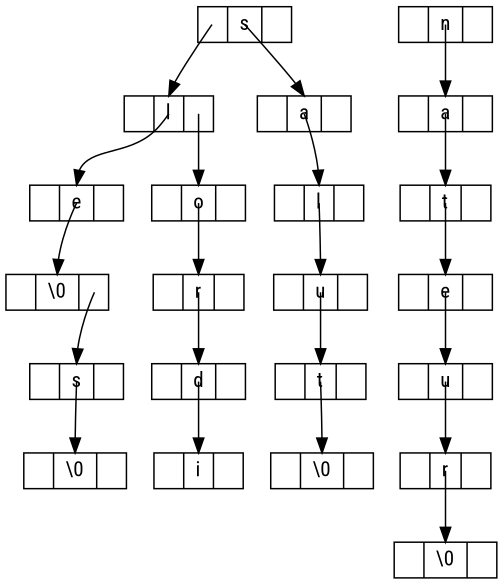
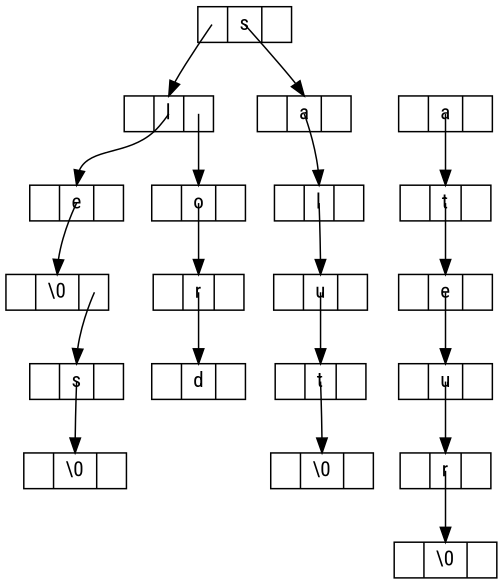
(446, 25) -> none
(199, 471) -> none
